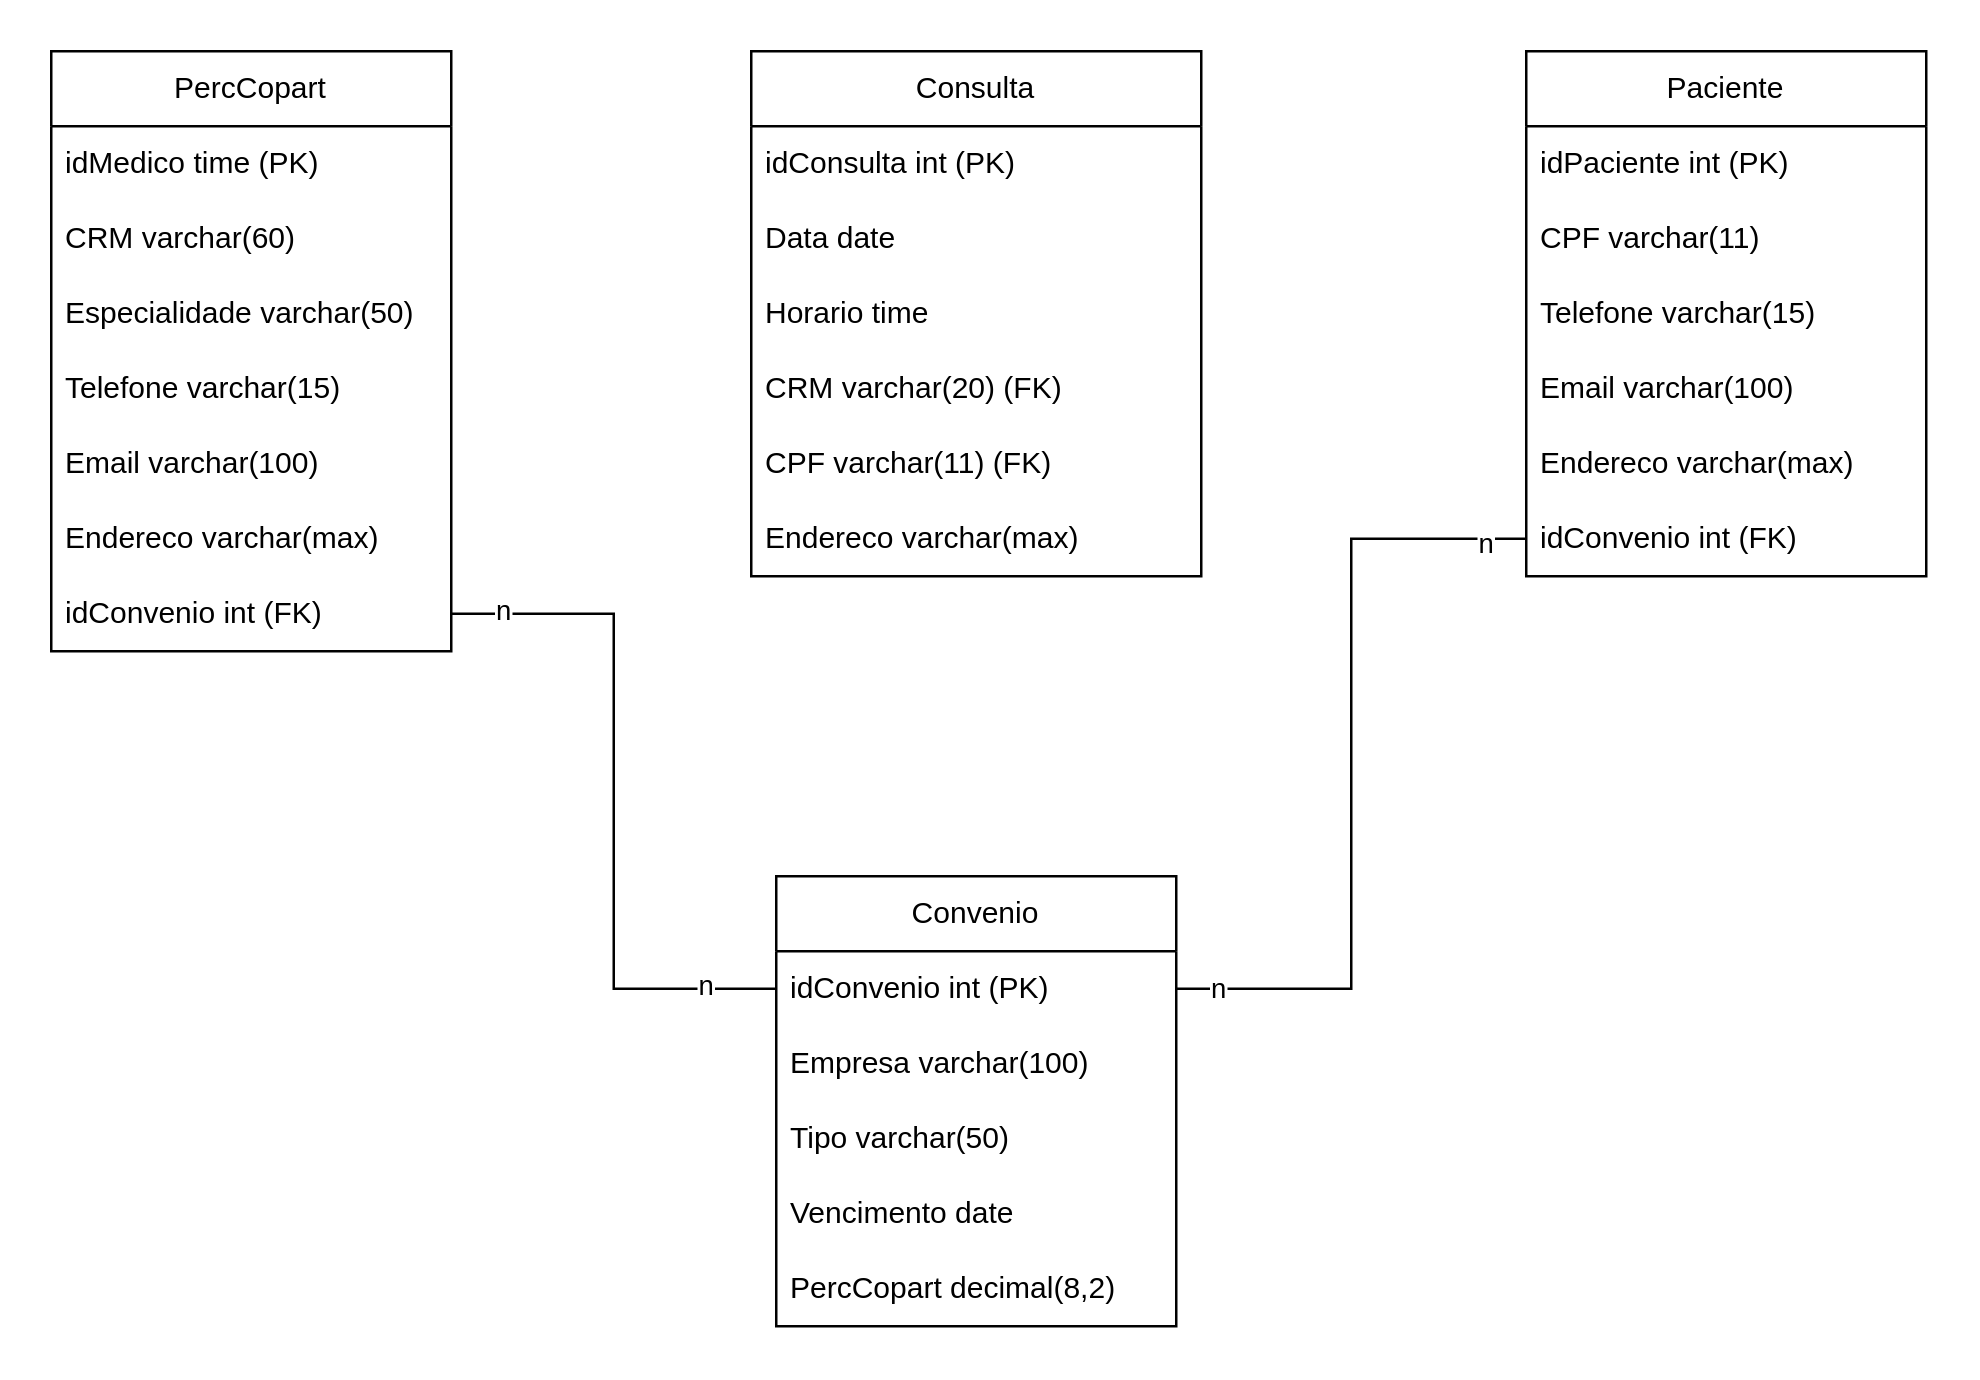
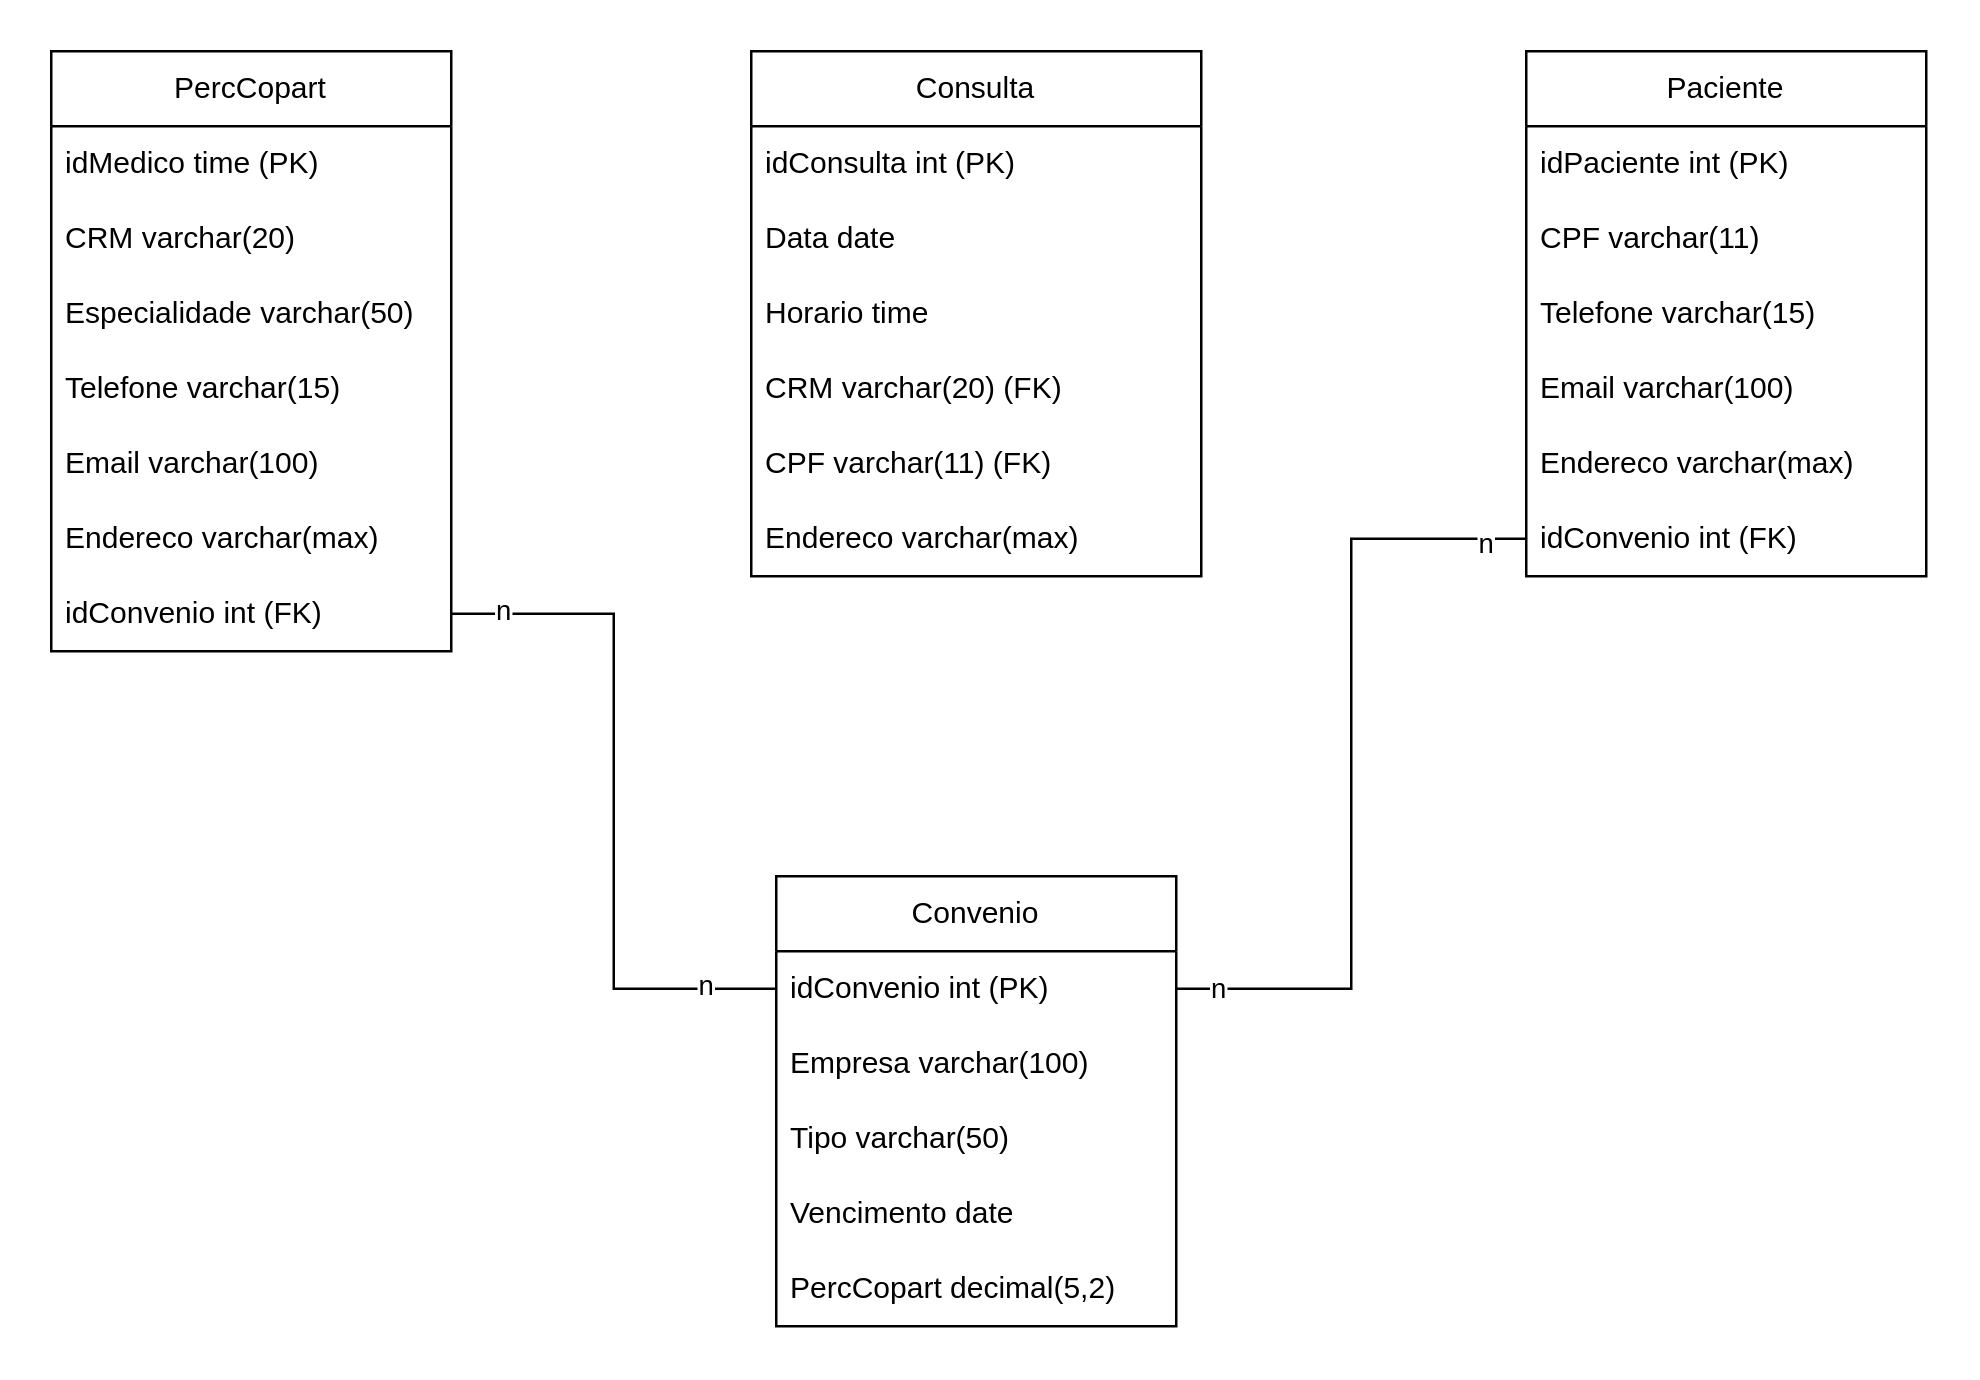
(188, 239) -> (188, 239)
(969, 1289) -> (969, 1289)
